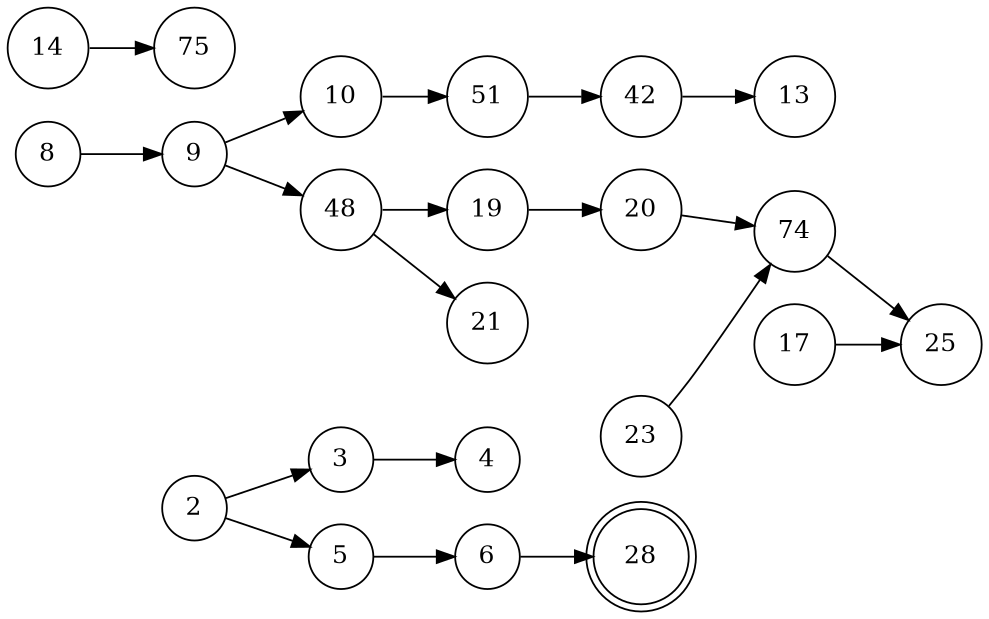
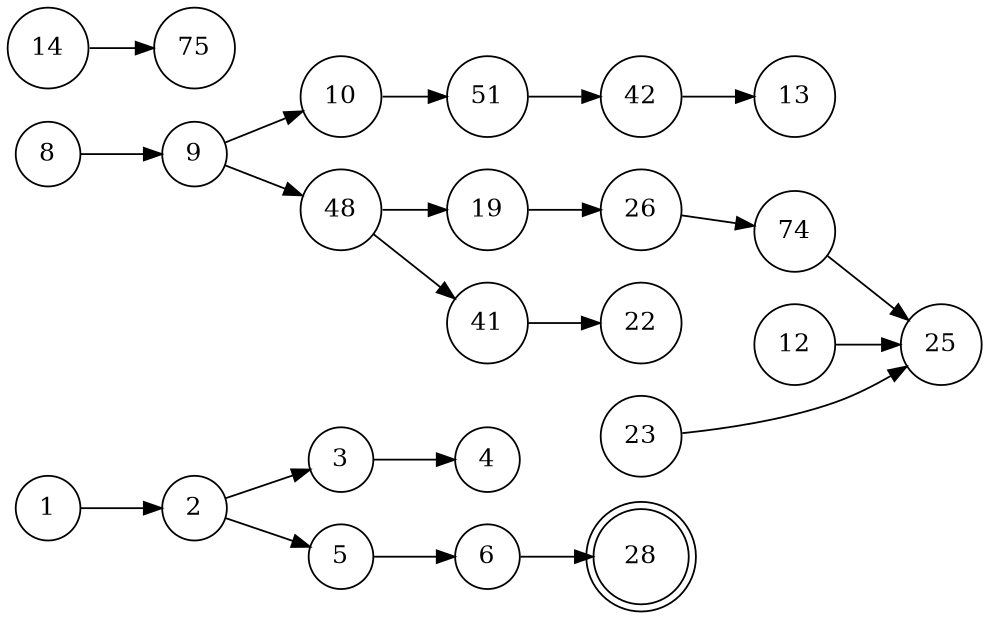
(641, 210) -> (641, 210)
(487, 323) -> (487, 323)
none -> (641, 323)
(716, 344) -> (790, 415)
(795, 345) -> (795, 345)
none -> (48, 508)
